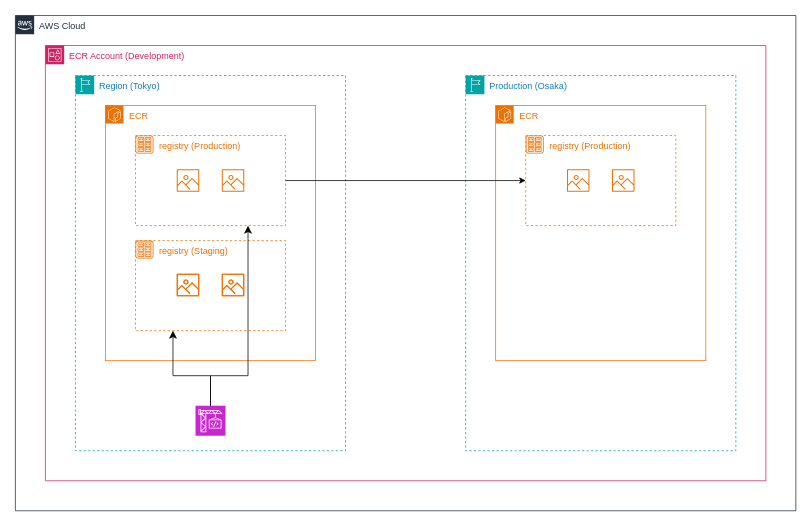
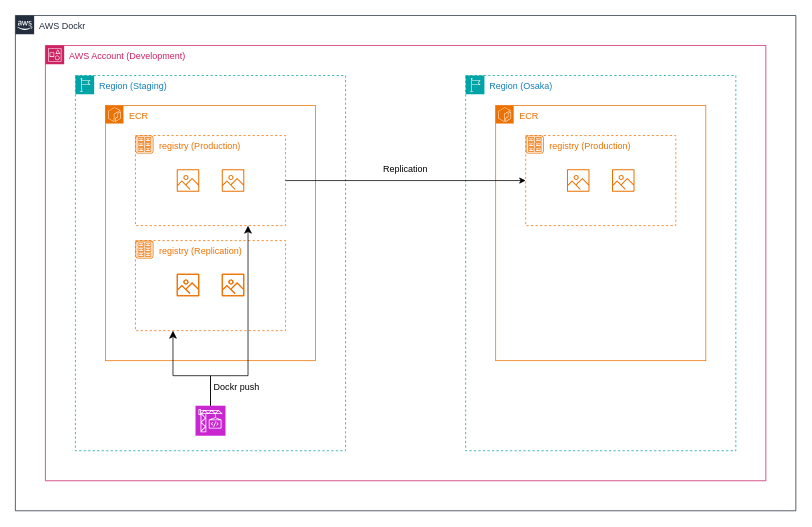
(60, 26) -> (61, 26)
(129, 56) -> (129, 56)
(132, 86) -> (136, 86)
(532, 86) -> (522, 86)
none -> (405, 169)
(201, 251) -> (209, 251)
none -> (237, 387)
